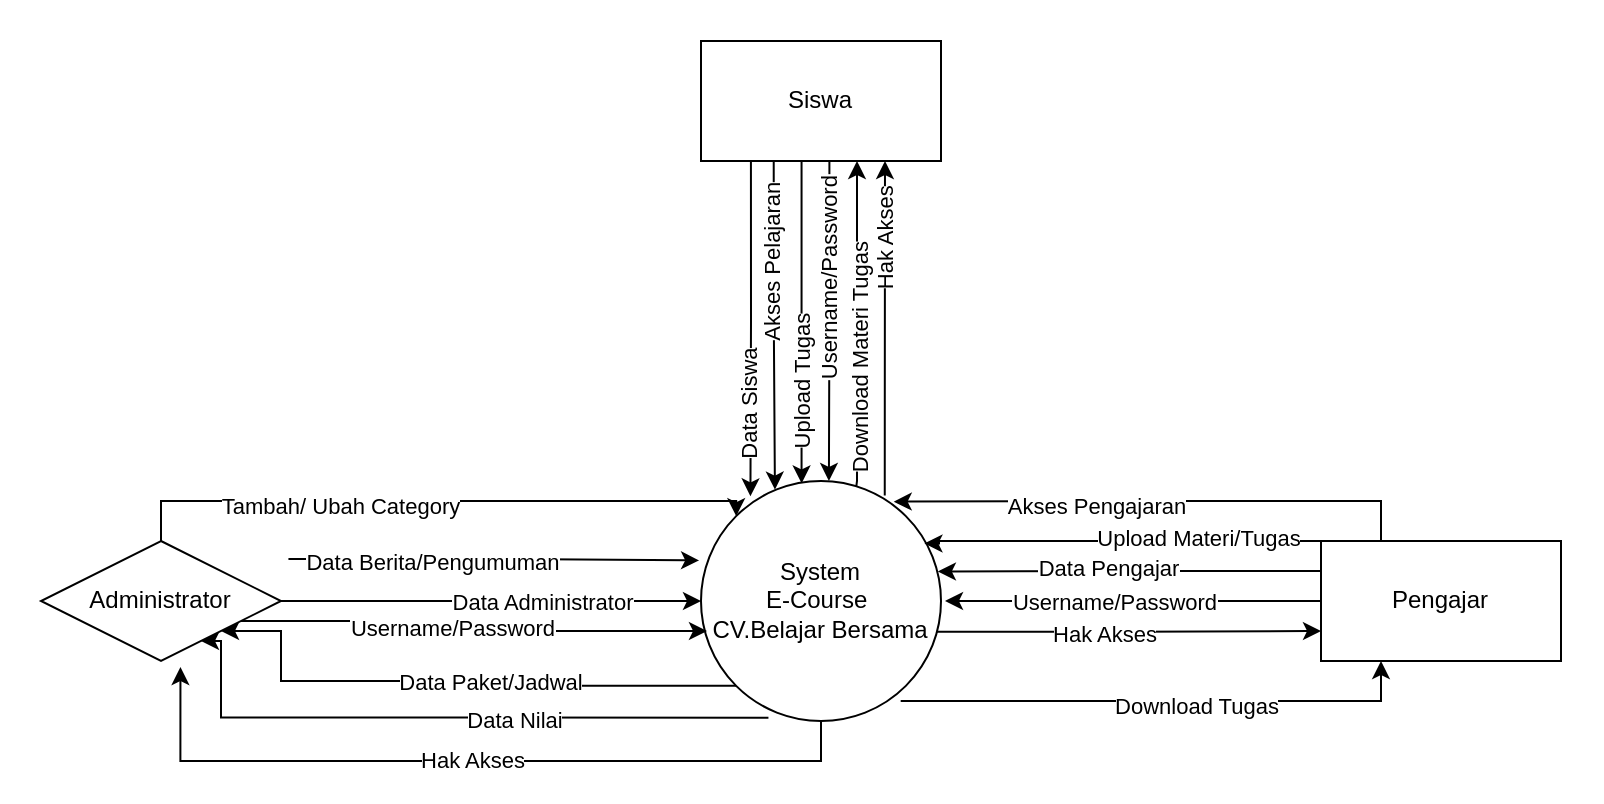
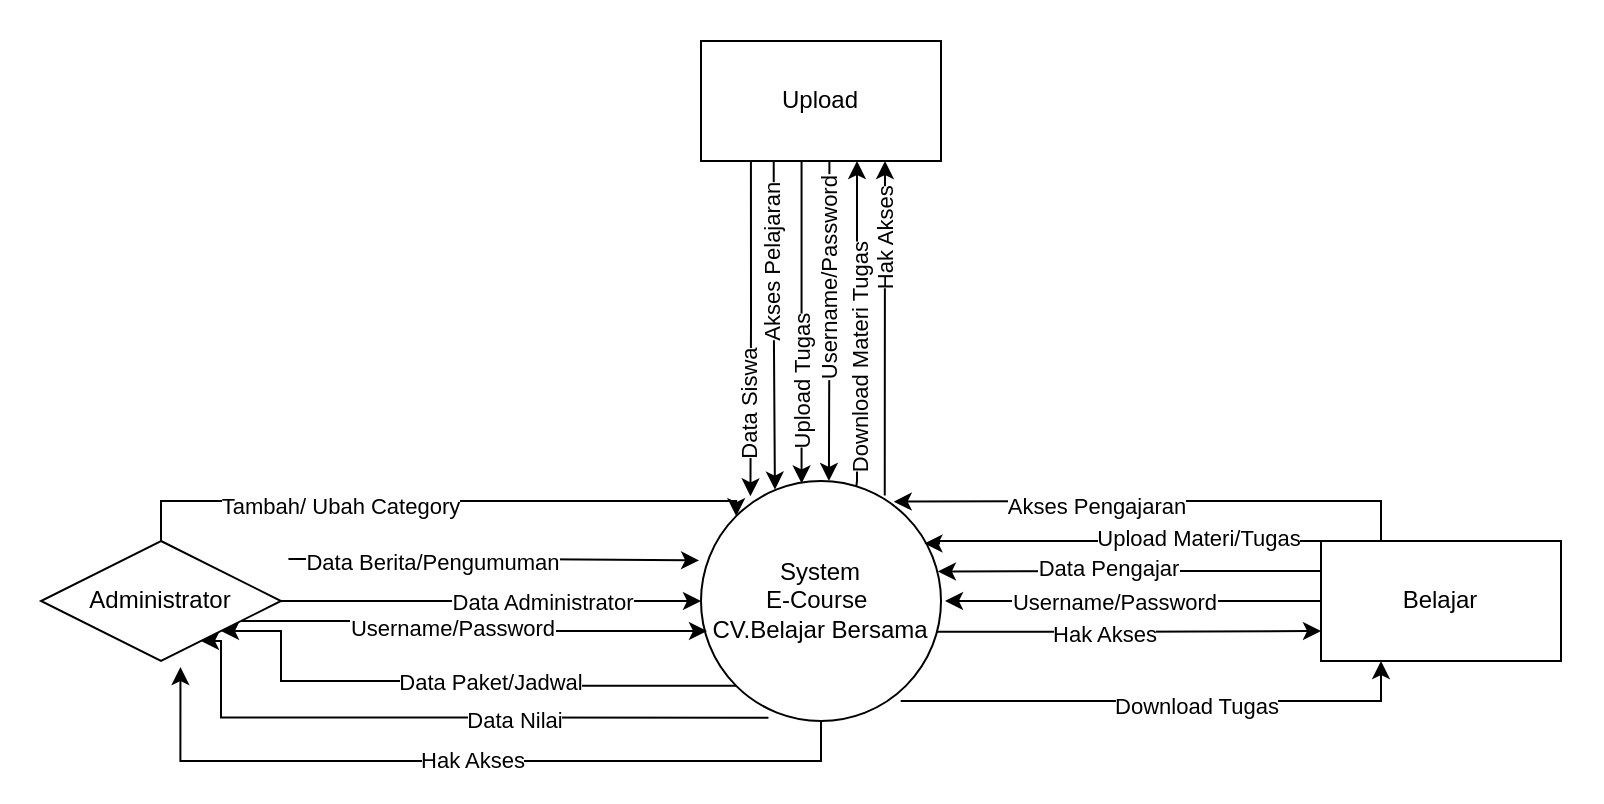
(821, 101) -> (821, 101)
(1441, 601) -> (1441, 601)
